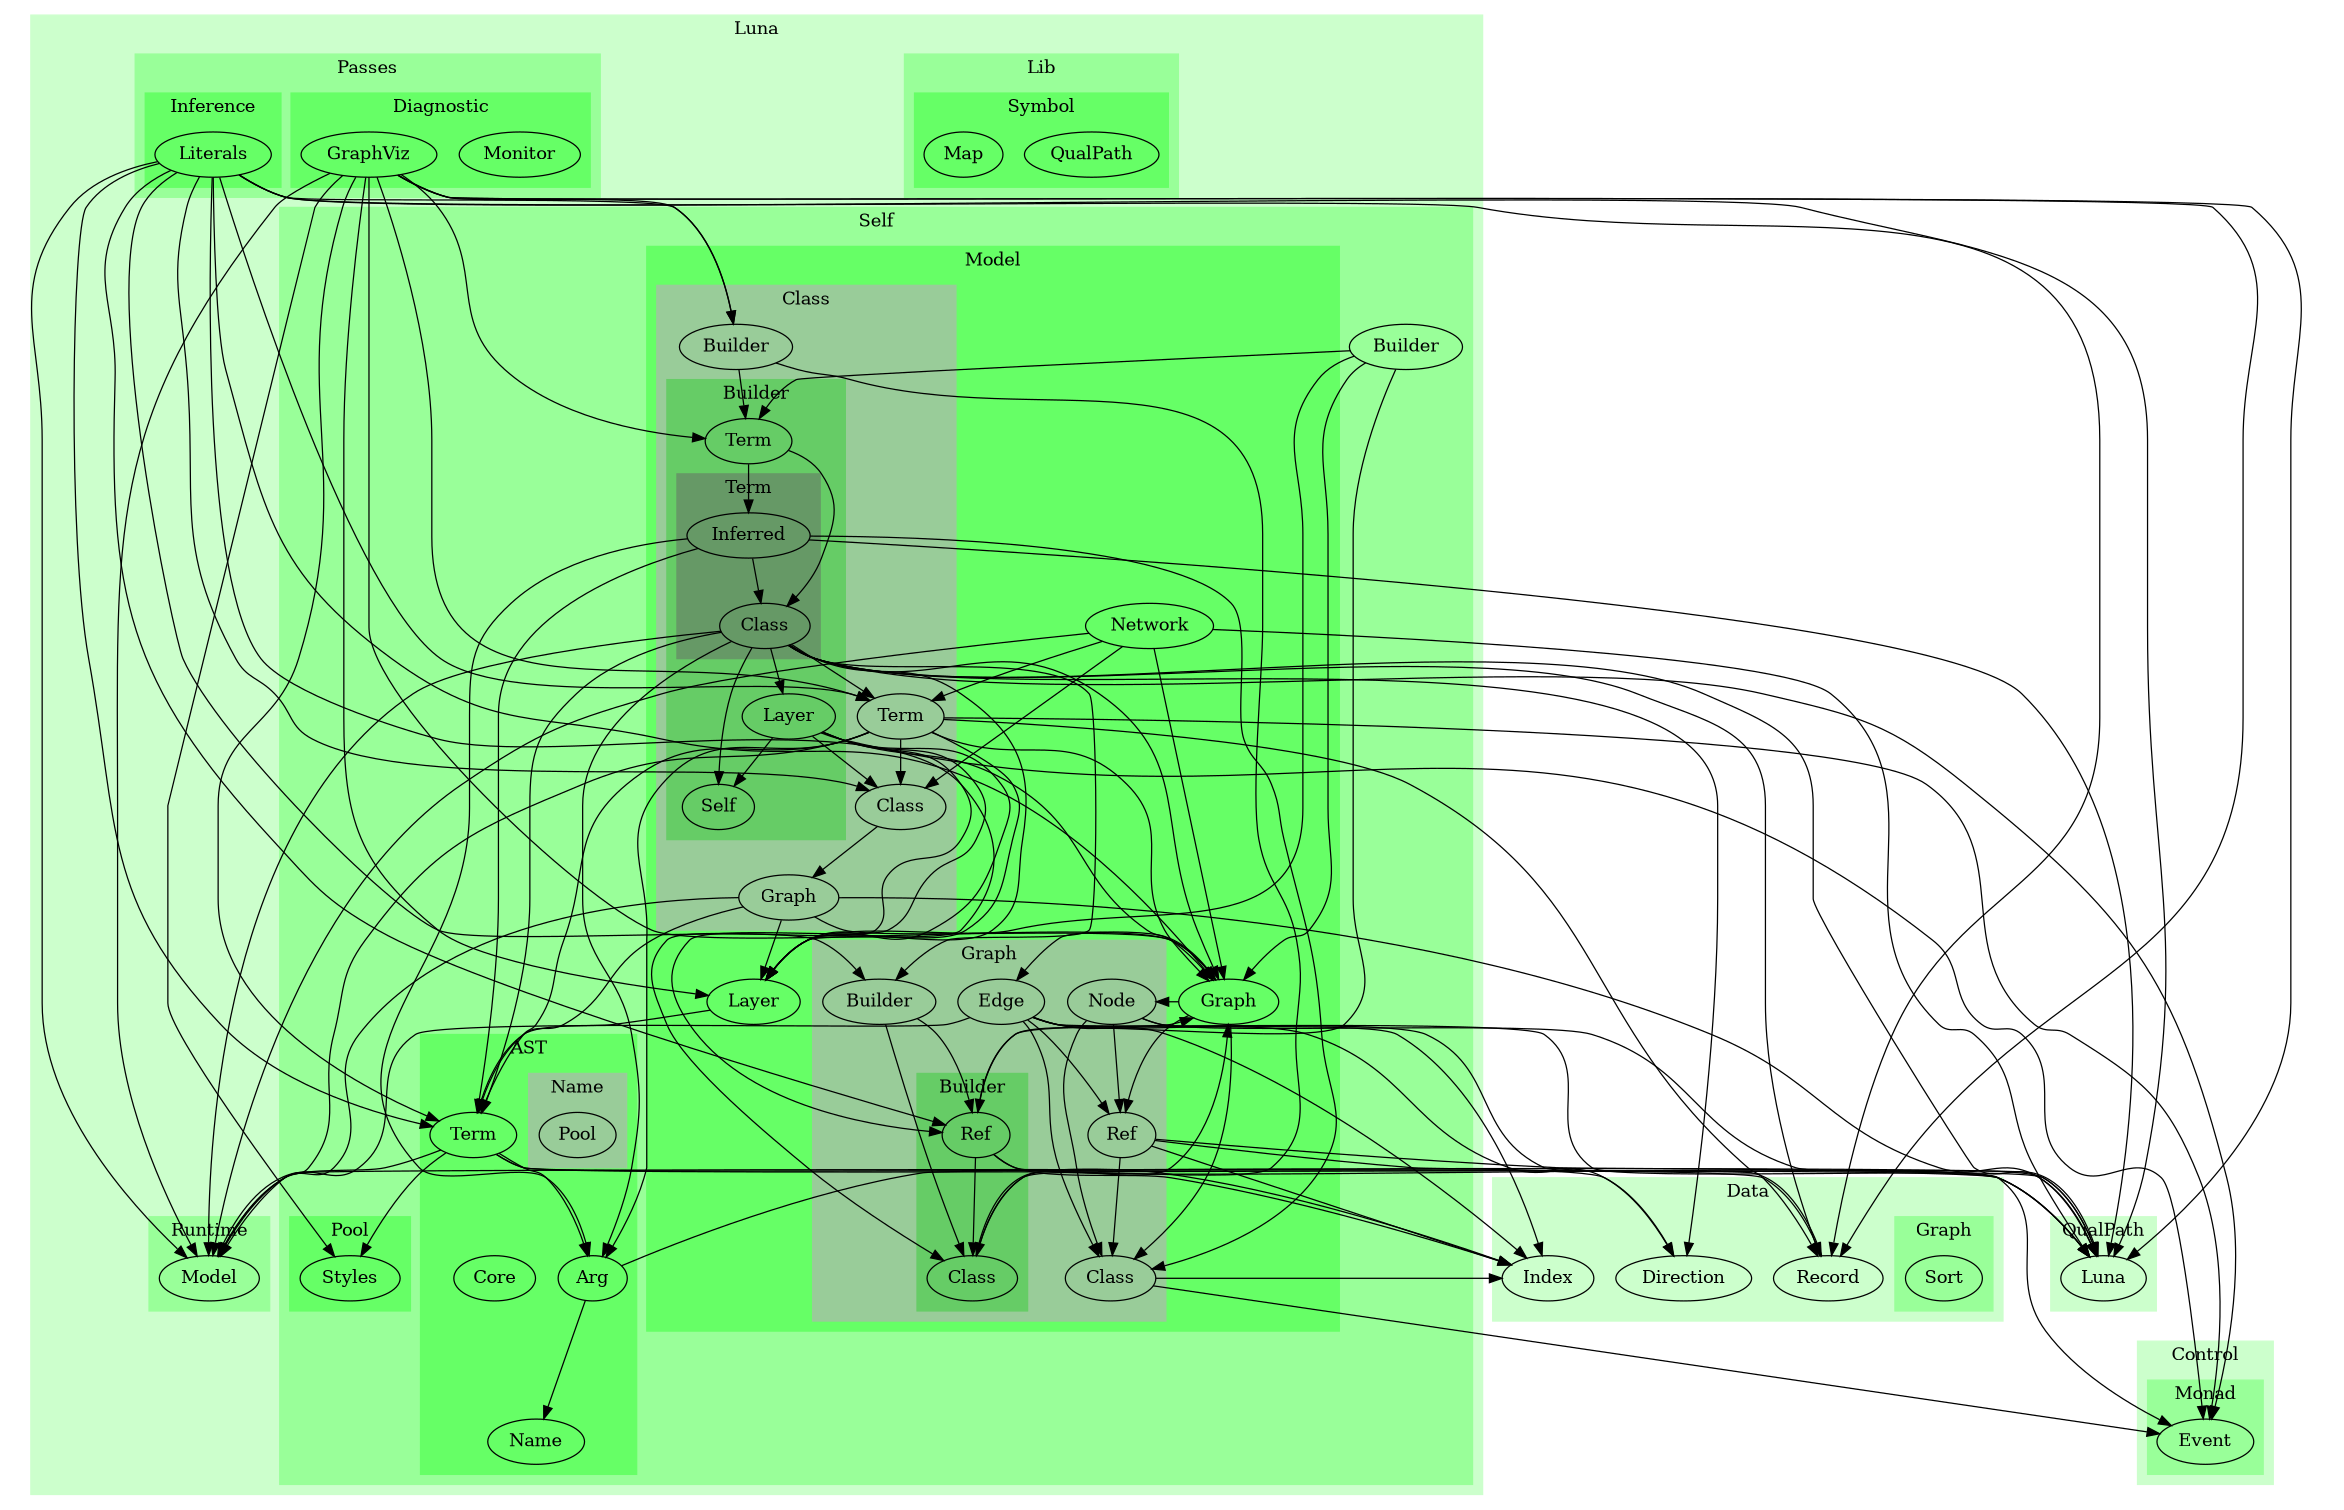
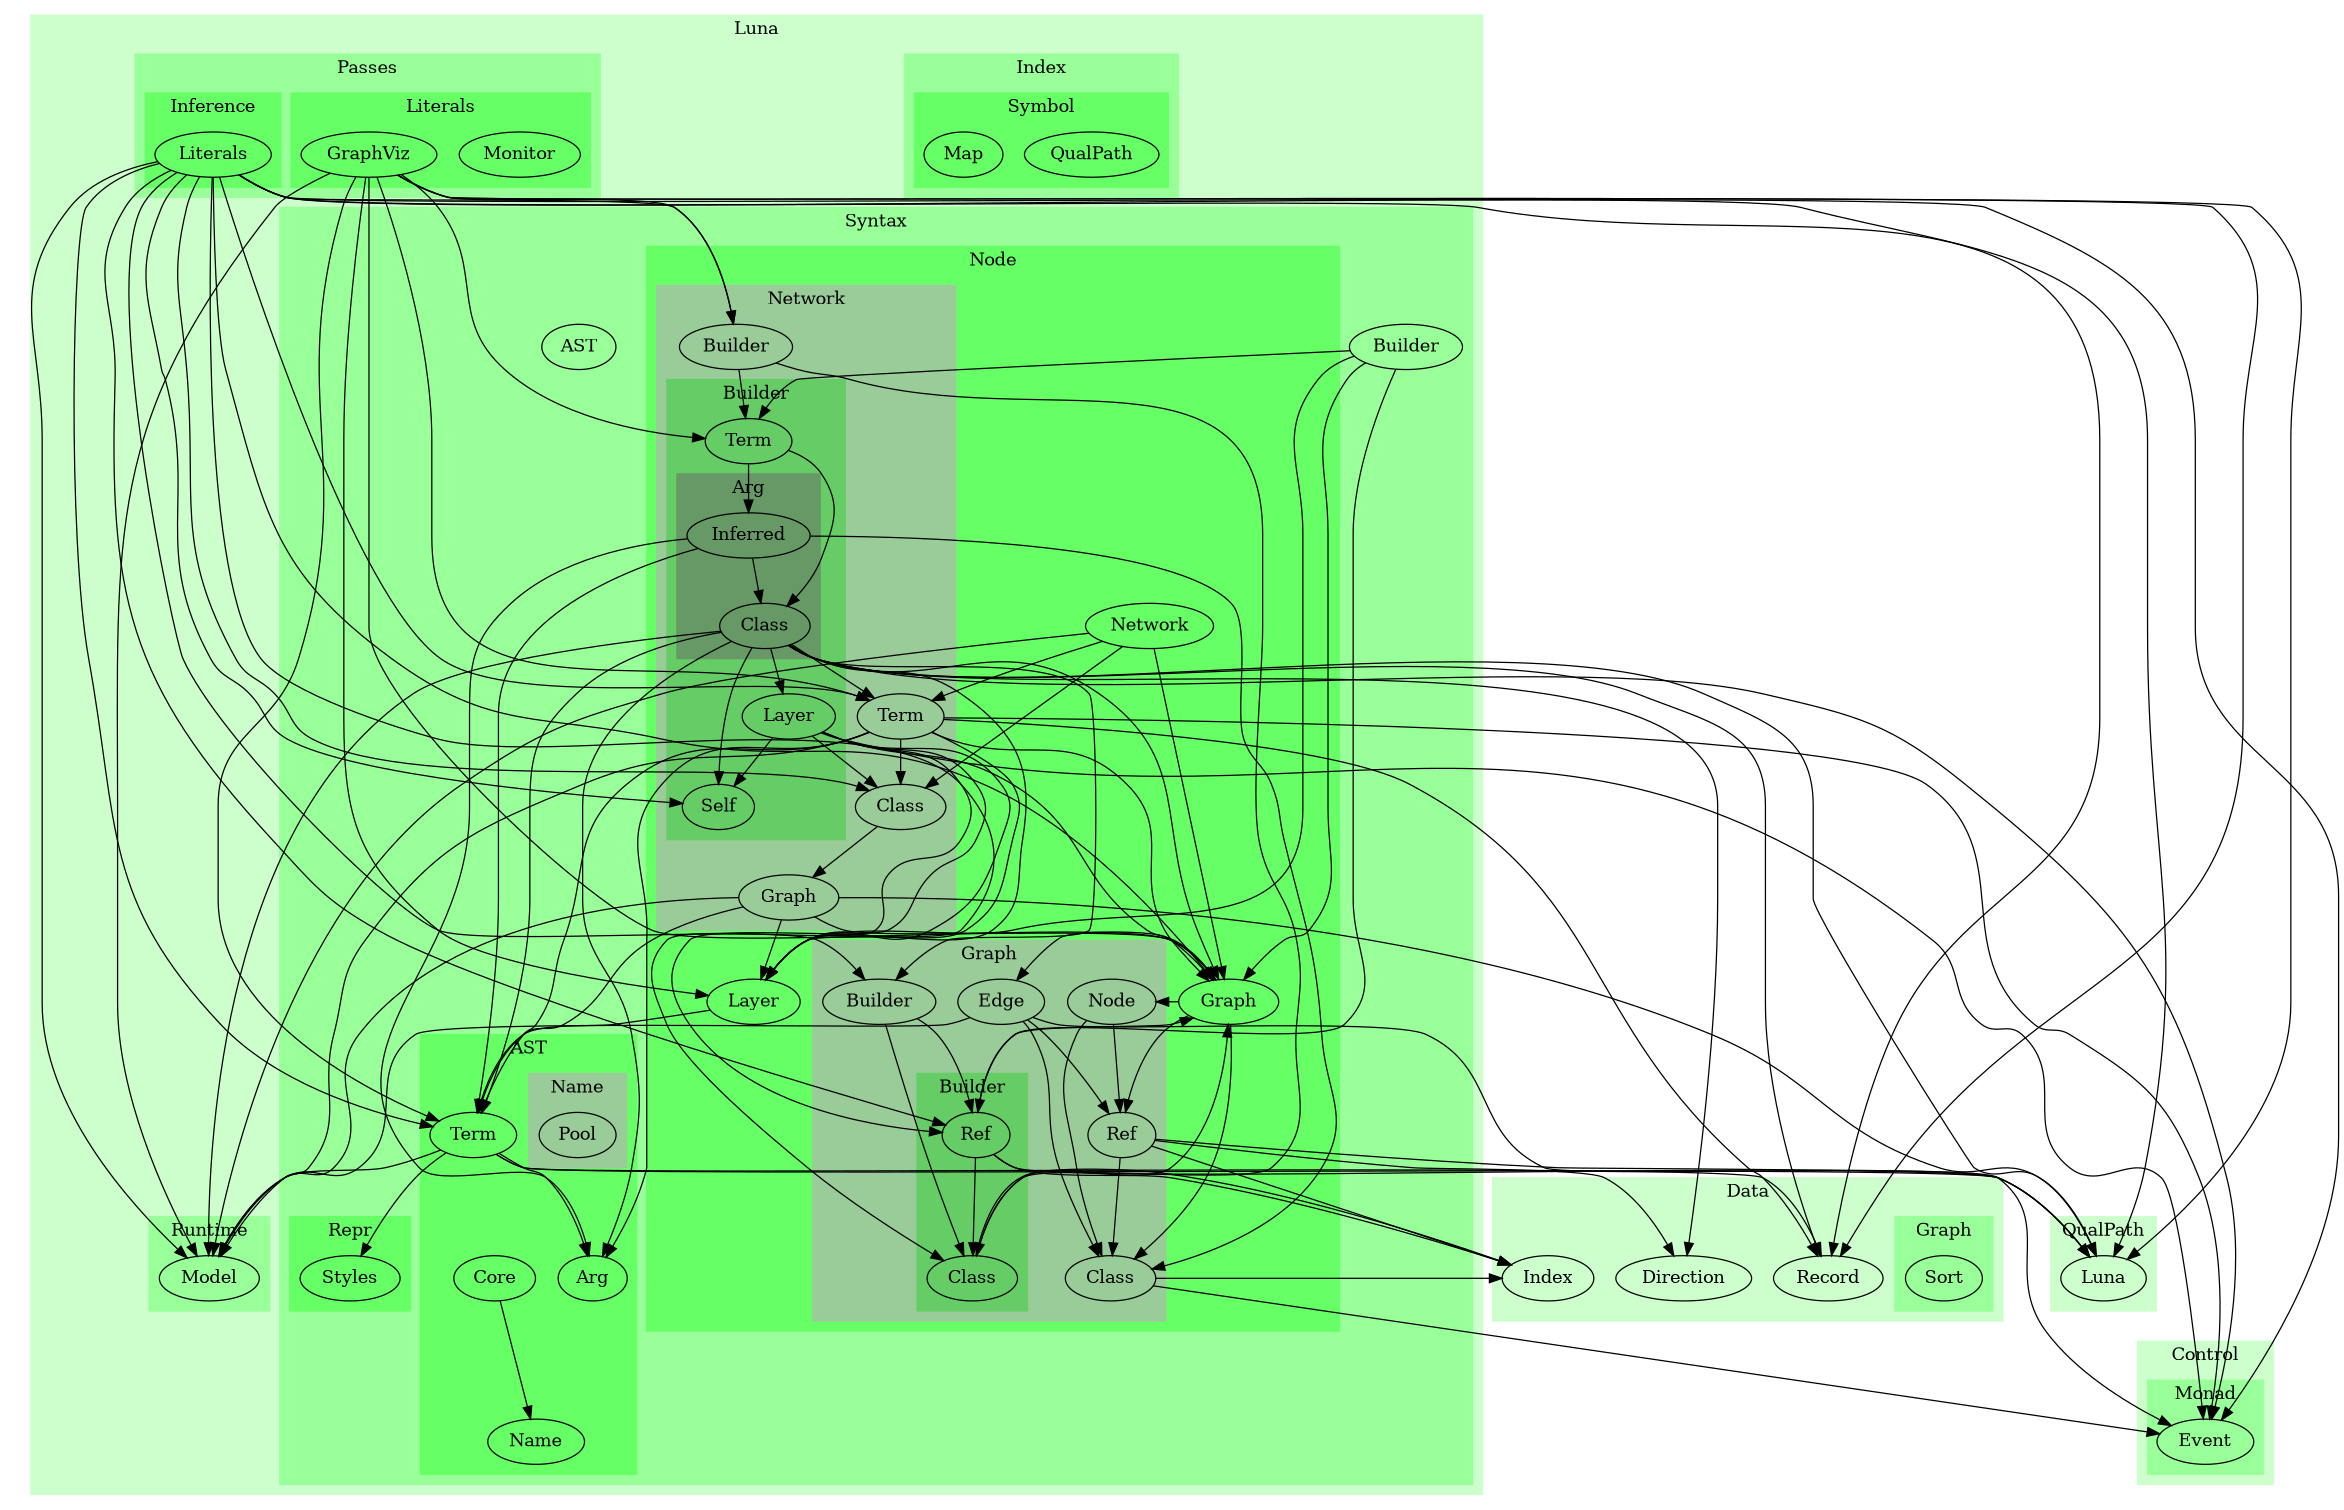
(1041, 69) -> (1041, 69)
(441, 107) -> (441, 107)
(876, 222) -> (876, 222)
none -> (2031, 227)
(993, 261) -> (993, 261)
(806, 300) -> (806, 300)
none -> (579, 347)
(749, 488) -> (749, 488)
(1708, 617) -> none
none -> (210, 658)
(195, 696) -> none
(1837, 700) -> none
(1408, 1042) -> none
(1627, 1049) -> none
(1377, 1071) -> none
(1281, 1085) -> none
(1568, 1112) -> none
(1368, 1169) -> none
(1028, 1170) -> none
(350, 1231) -> (350, 1231)
(567, 1354) -> (514, 1354)
